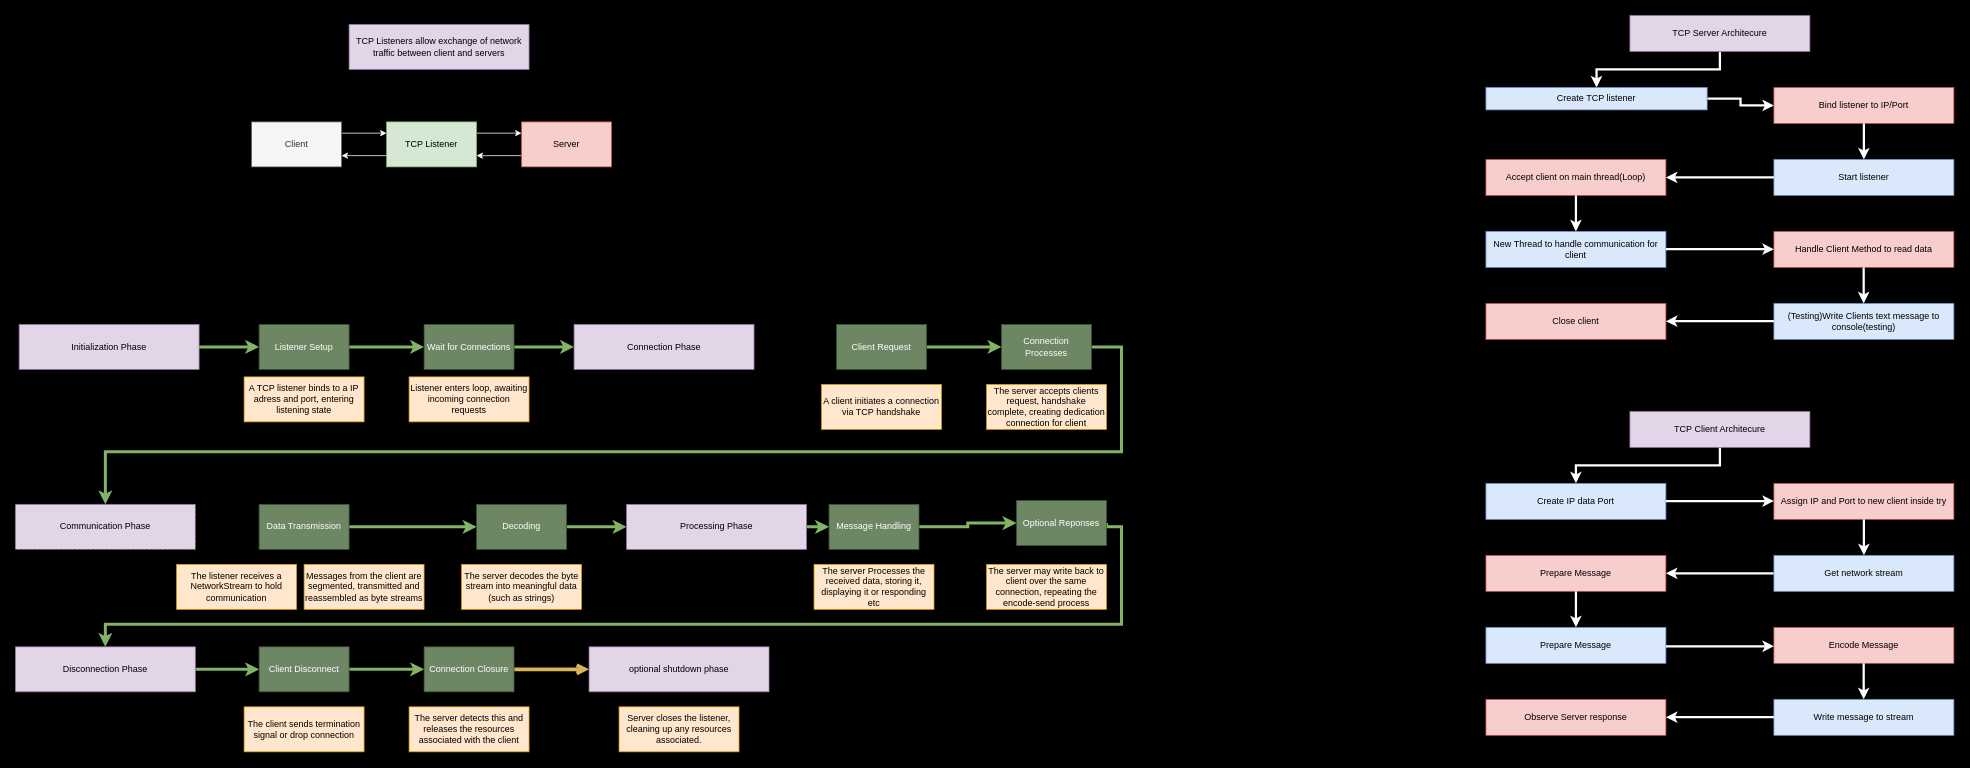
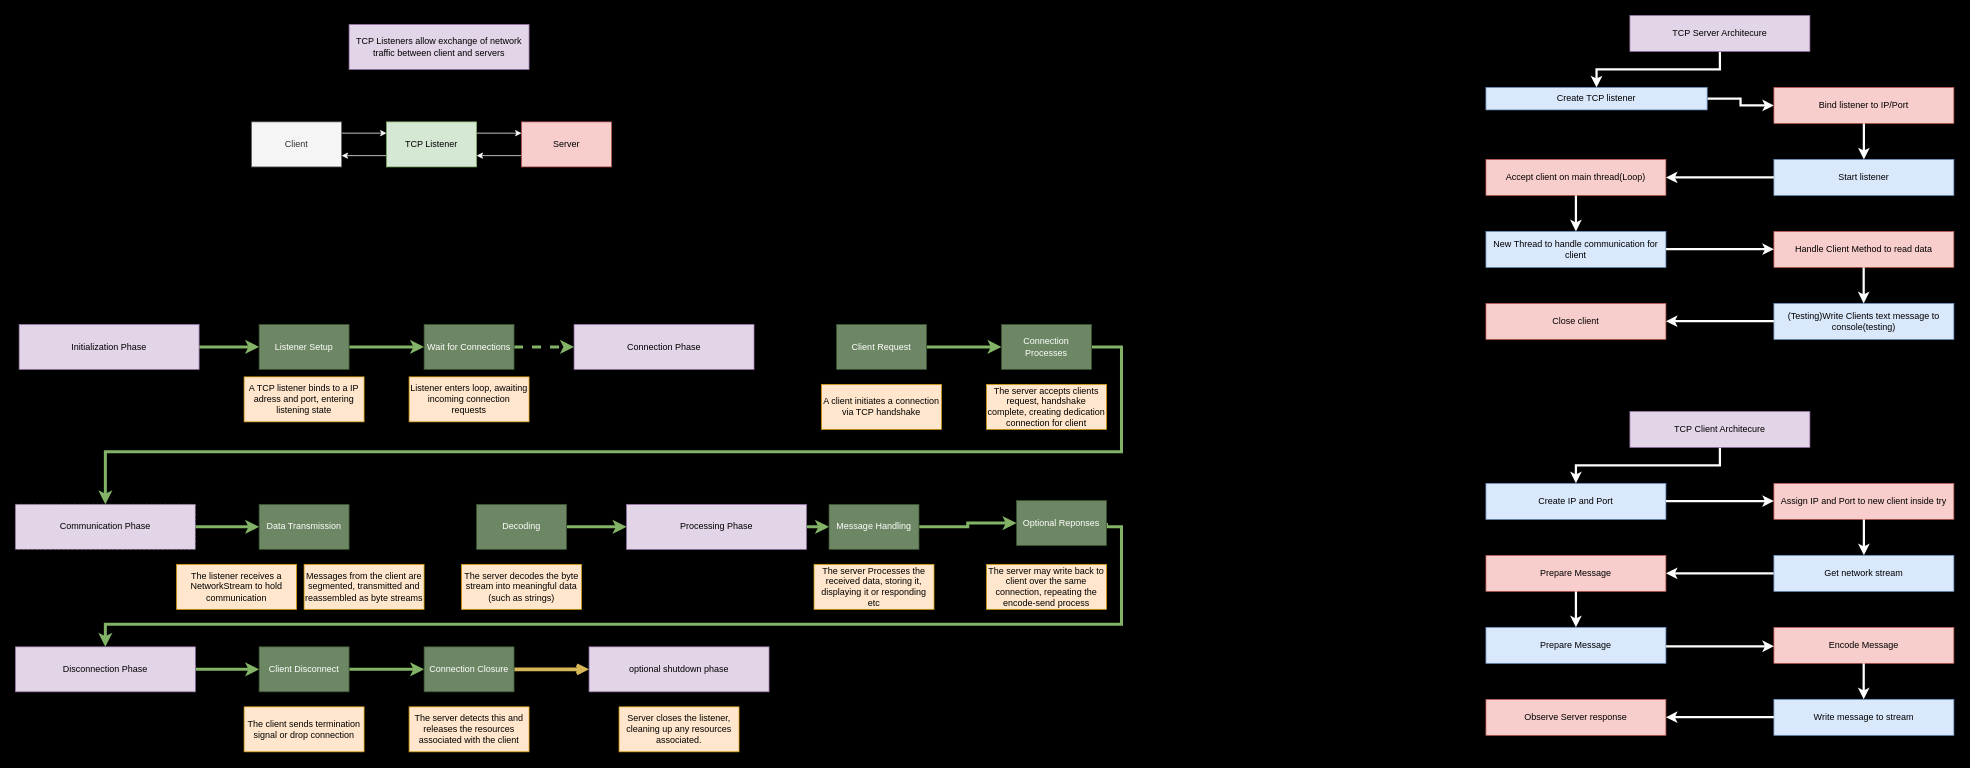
(542, 347) -> (542, 347)
(1576, 501) -> (1576, 501)
none -> (223, 527)
(408, 527) -> none
